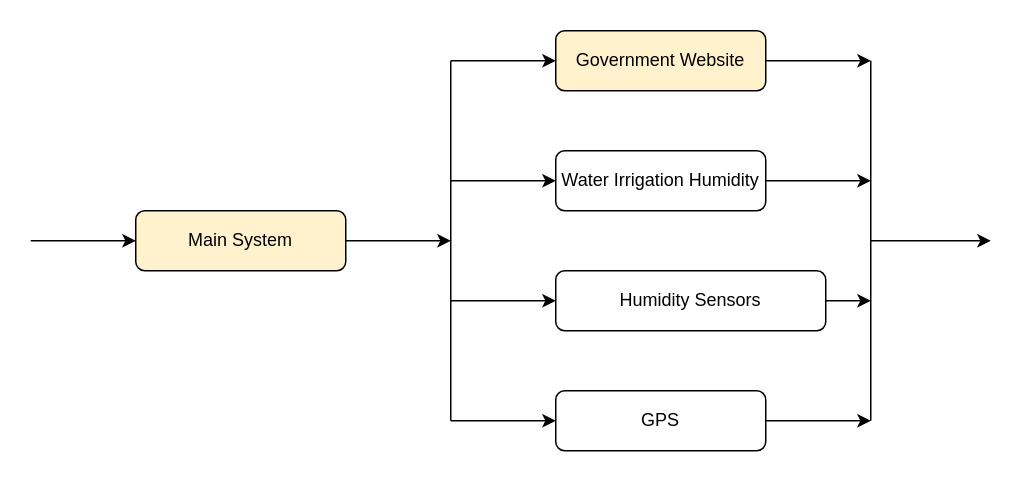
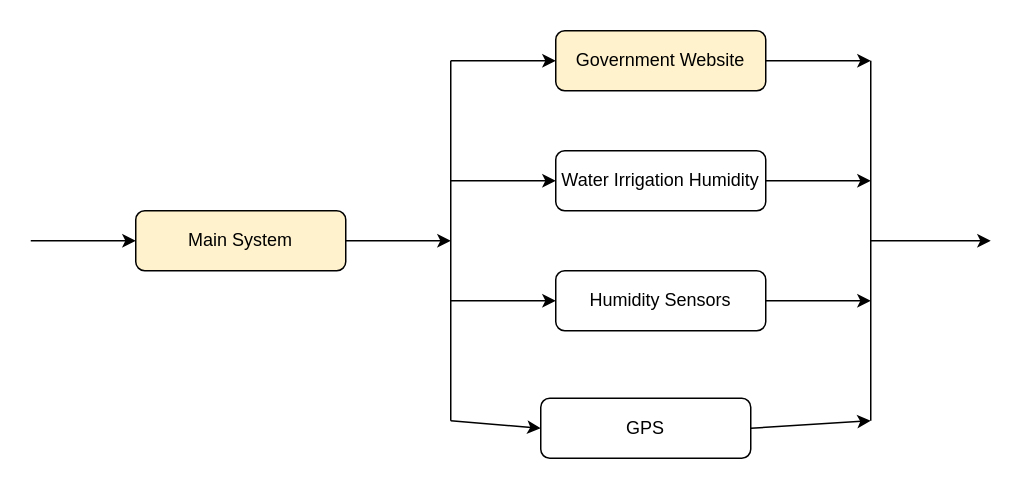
(691, 301) -> (661, 301)
(661, 421) -> (646, 428)
